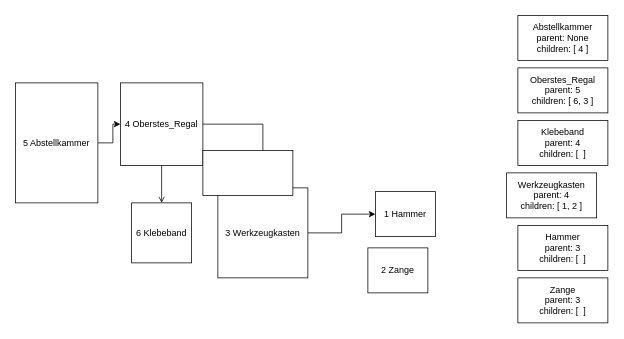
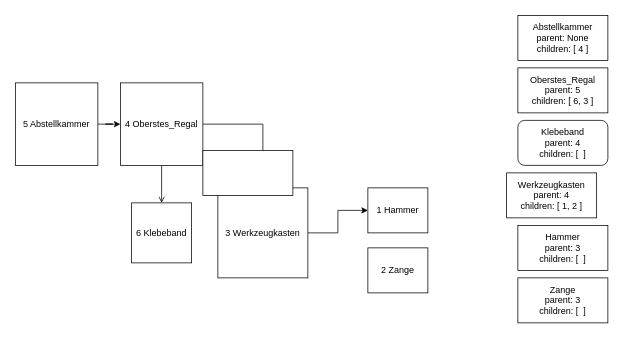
(57, 143) -> (57, 124)
(563, 143) -> (563, 143)
(405, 214) -> (398, 210)
